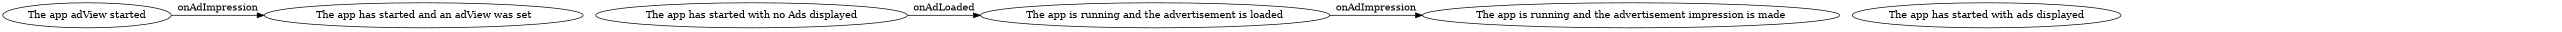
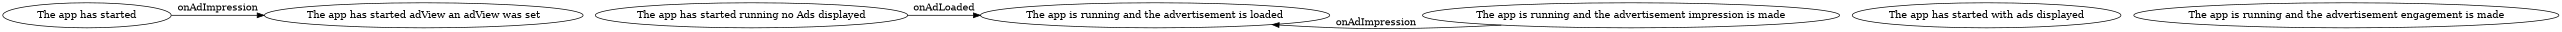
(87, 15) -> (87, 15)
(424, 15) -> (424, 15)
(752, 15) -> (752, 15)
(1373, 15) -> (1390, 29)
none -> (2346, 15)
